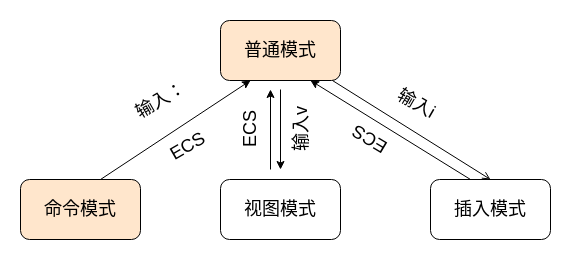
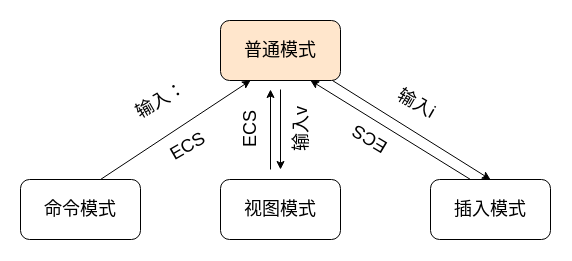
(485, 176) -> (483, 175)
(81, 210) -> (81, 210)
